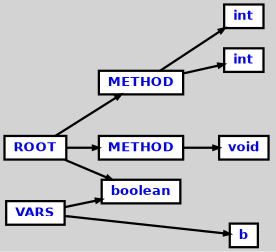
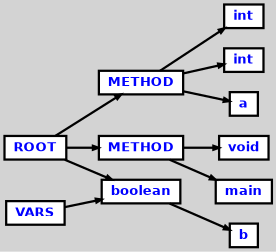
none -> (244, 104)
none -> (244, 192)
(144, 225) -> (197, 215)
